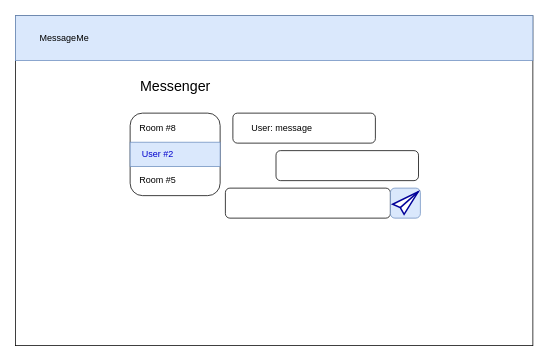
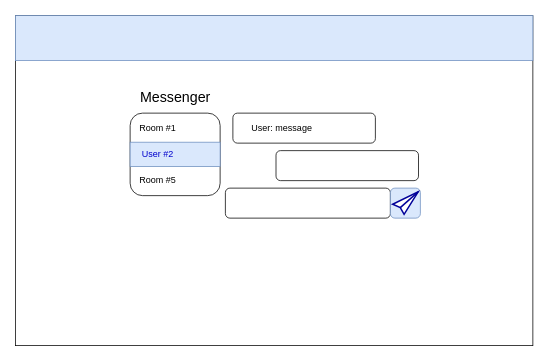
(64, 38) -> none
(175, 87) -> (175, 98)
(158, 128) -> (158, 128)
